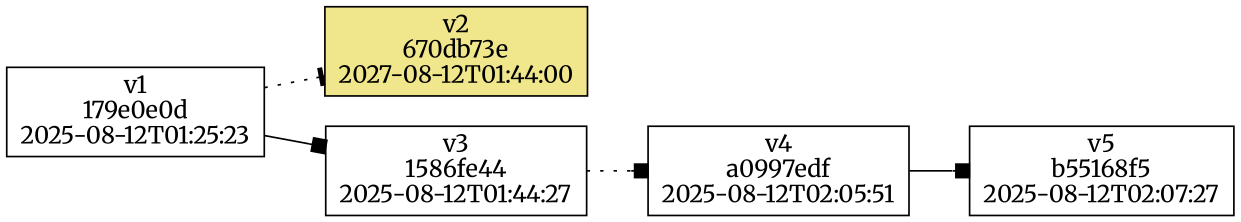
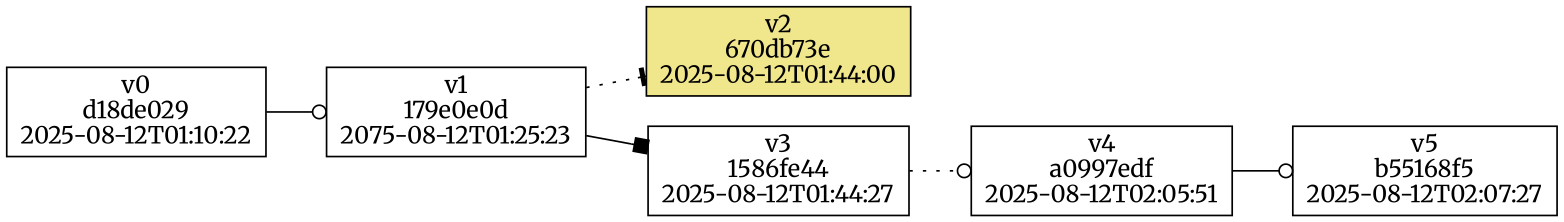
(456, 51) -> (779, 51)
none -> (136, 112)
(136, 112) -> (456, 112)
(609, 171) -> (933, 171)
(931, 171) -> (1256, 171)
